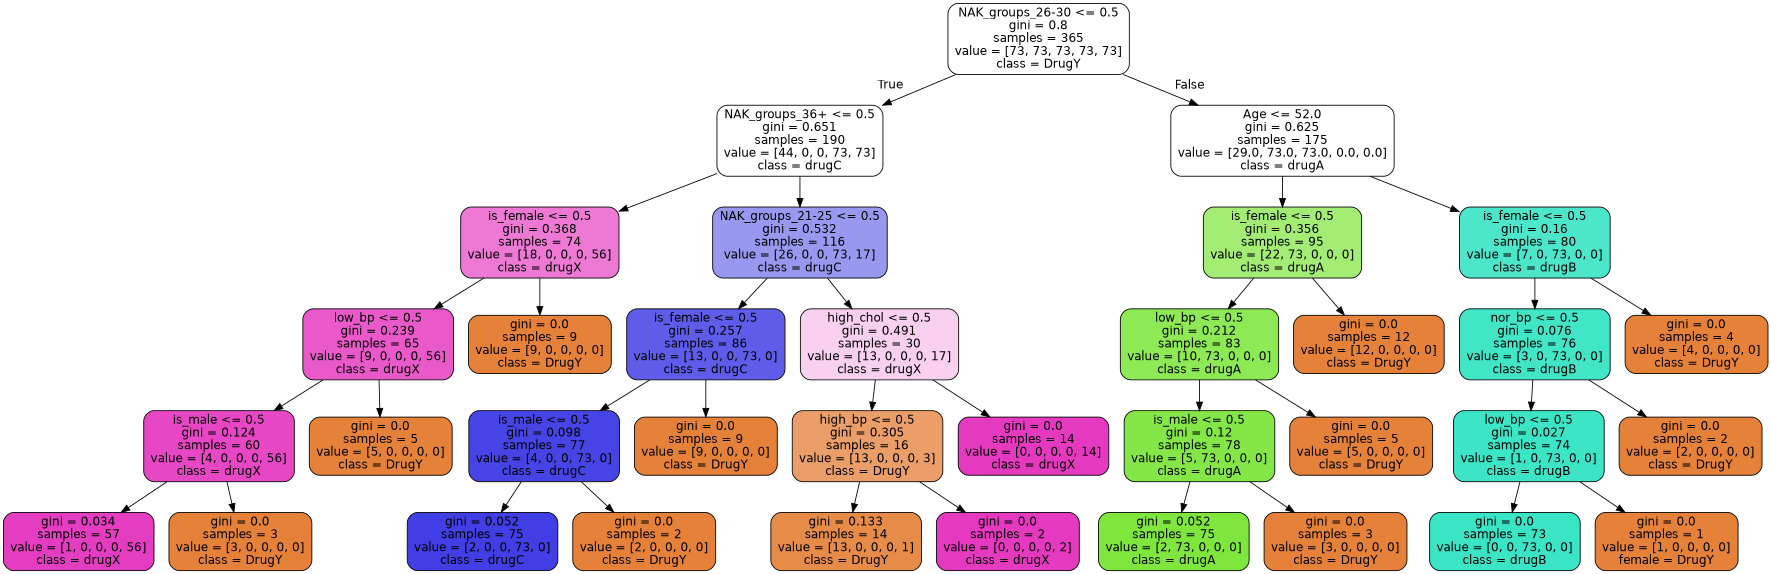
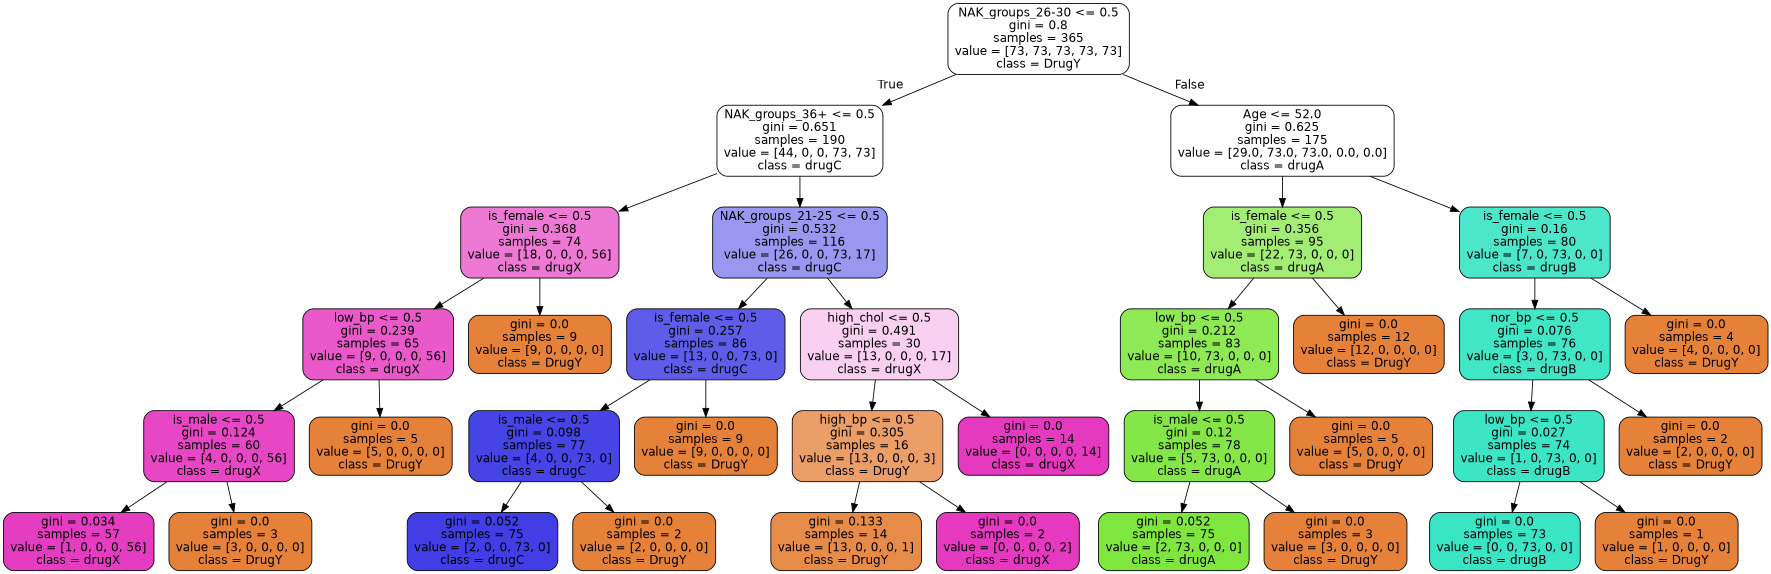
(1667, 542) -> (1667, 542)
